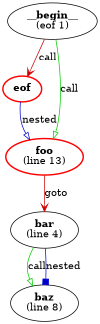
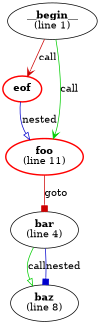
(52, 25) -> (52, 25)
(60, 86) -> (60, 86)
(45, 161) -> (45, 161)
(45, 190) -> (45, 190)
